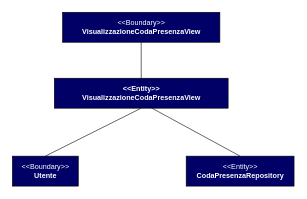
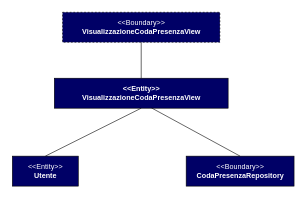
(141, 27) -> (141, 27)
(46, 171) -> (46, 171)
(241, 171) -> (241, 171)
